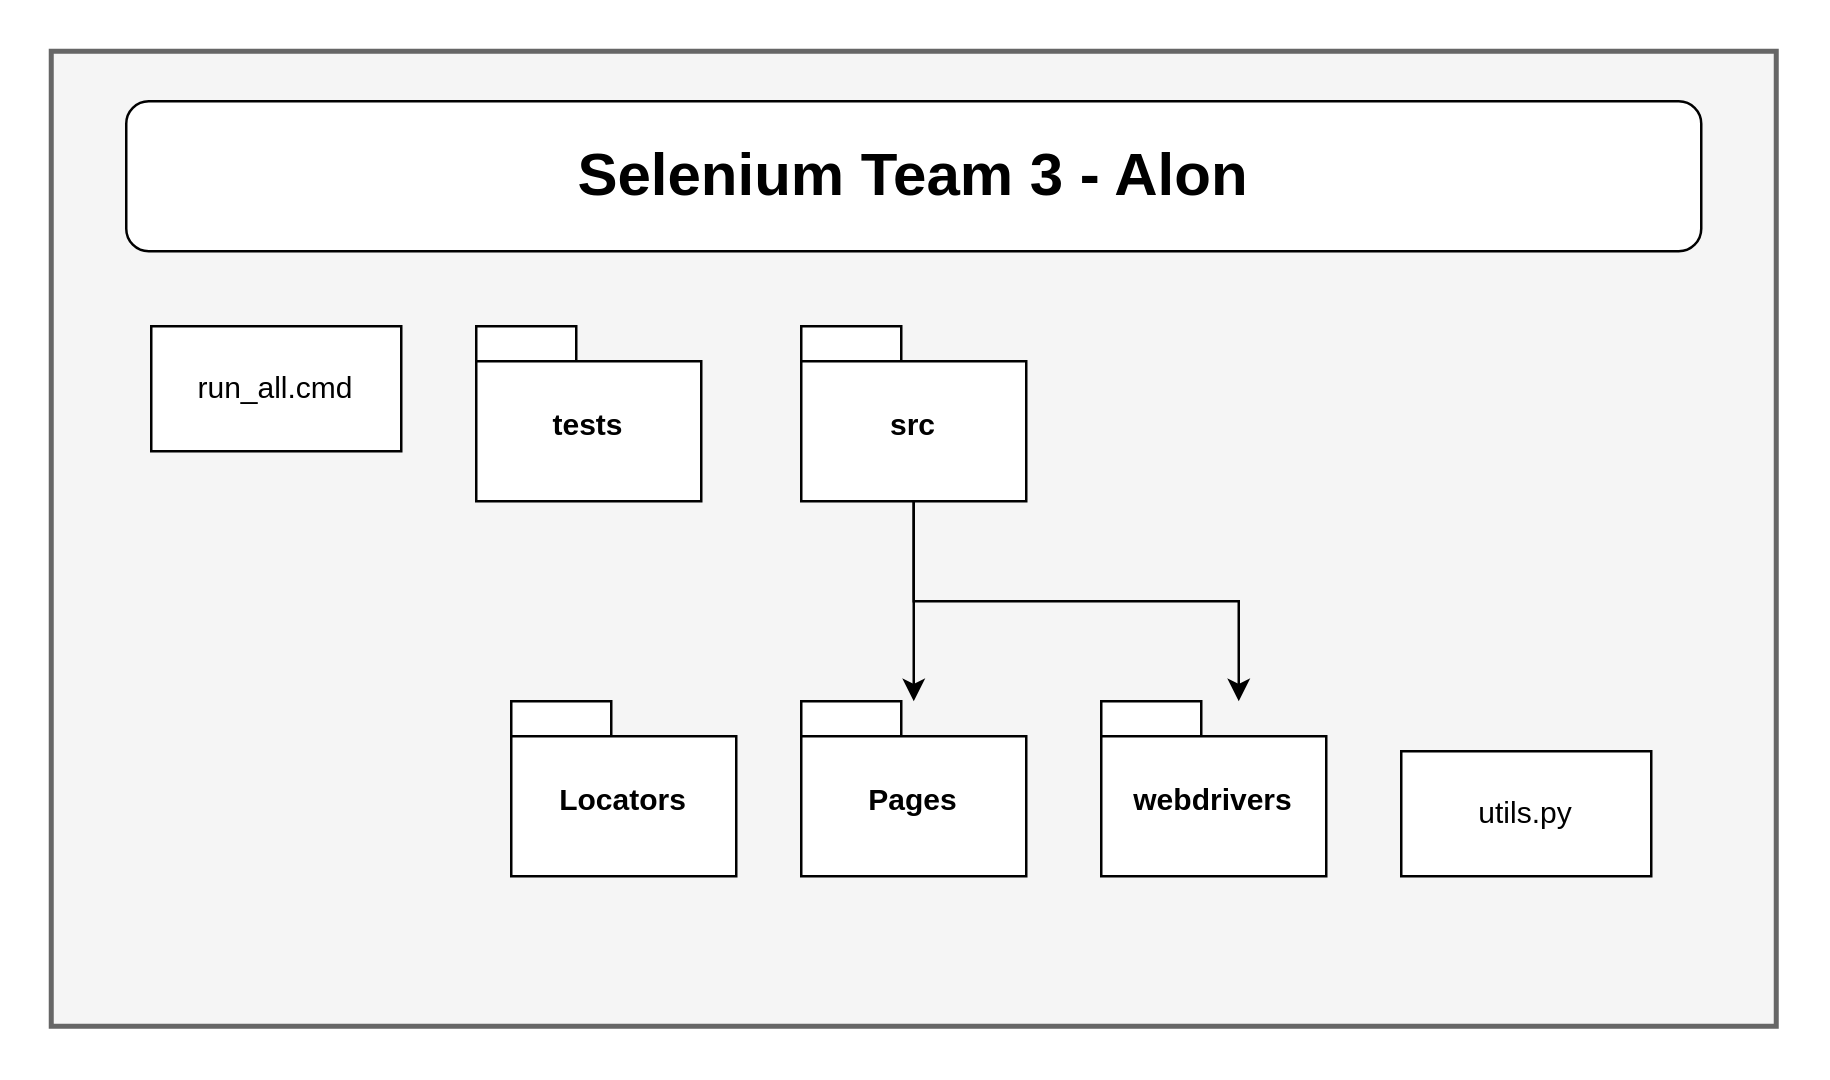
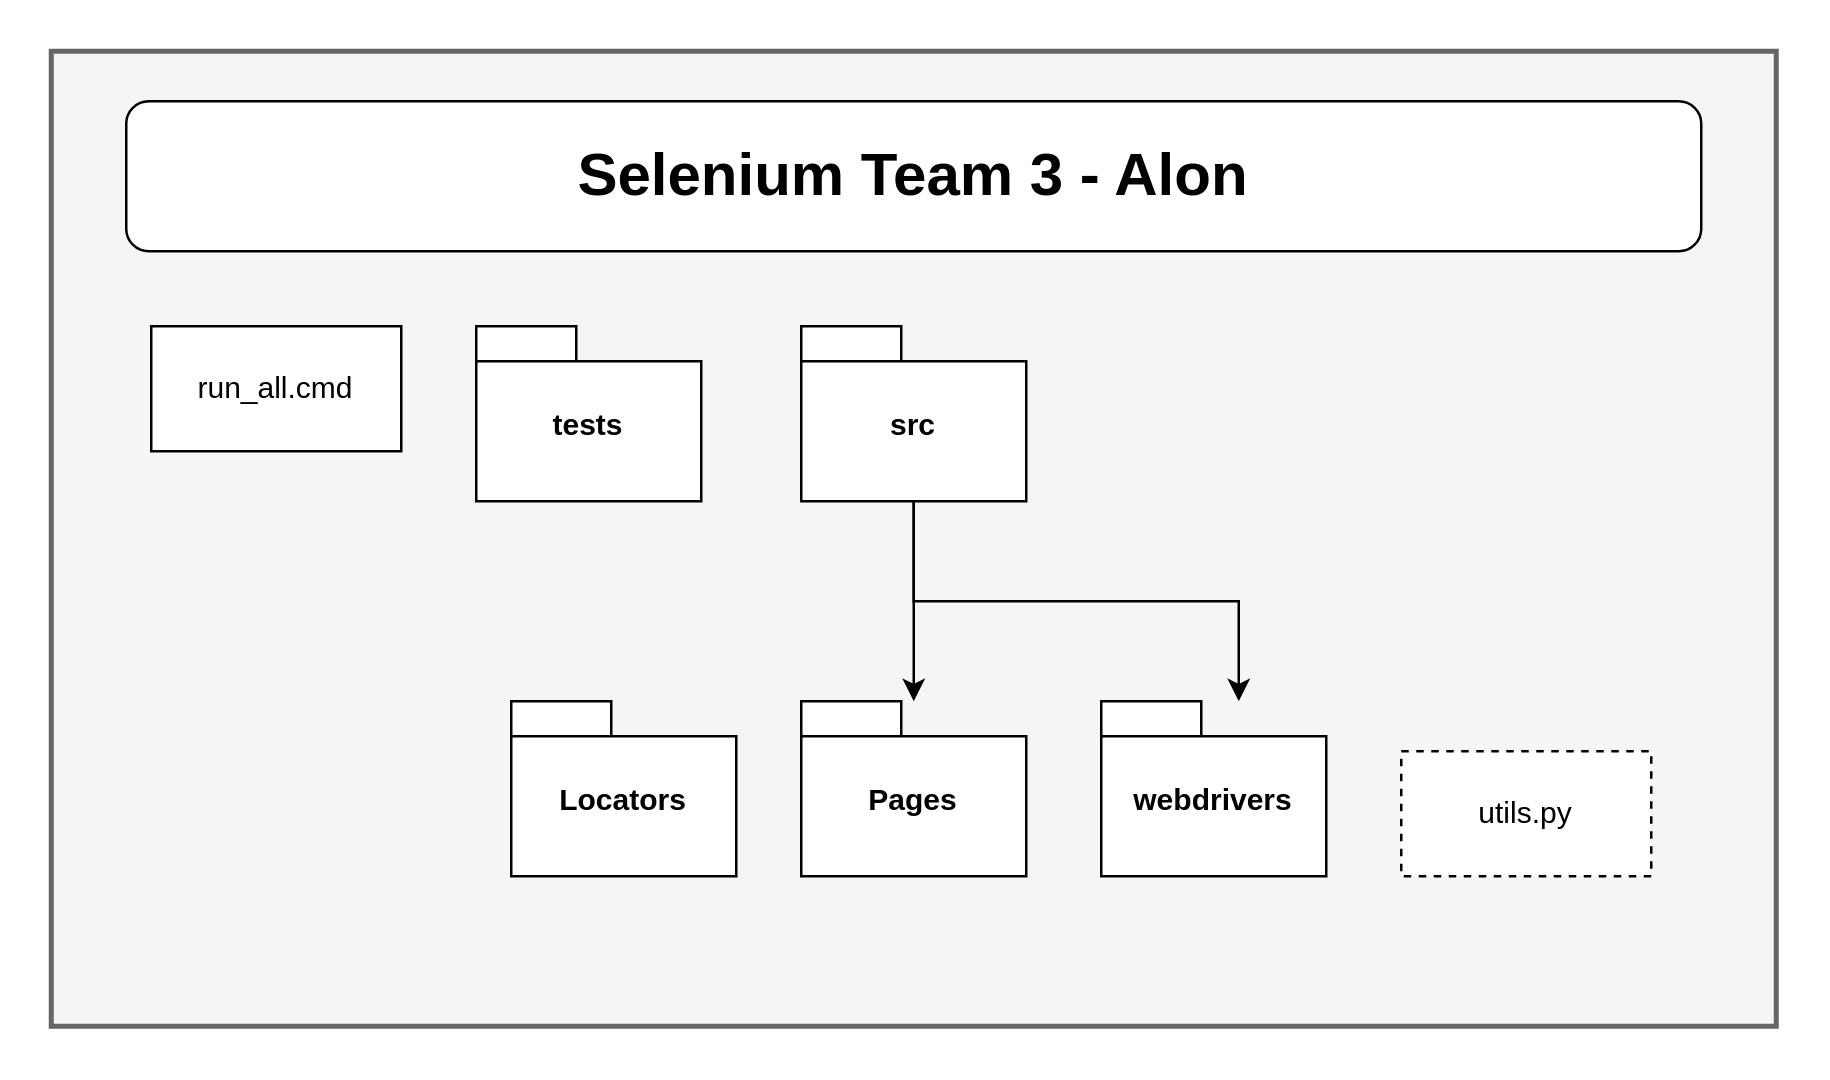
(1526, 814) -> (1526, 814)
